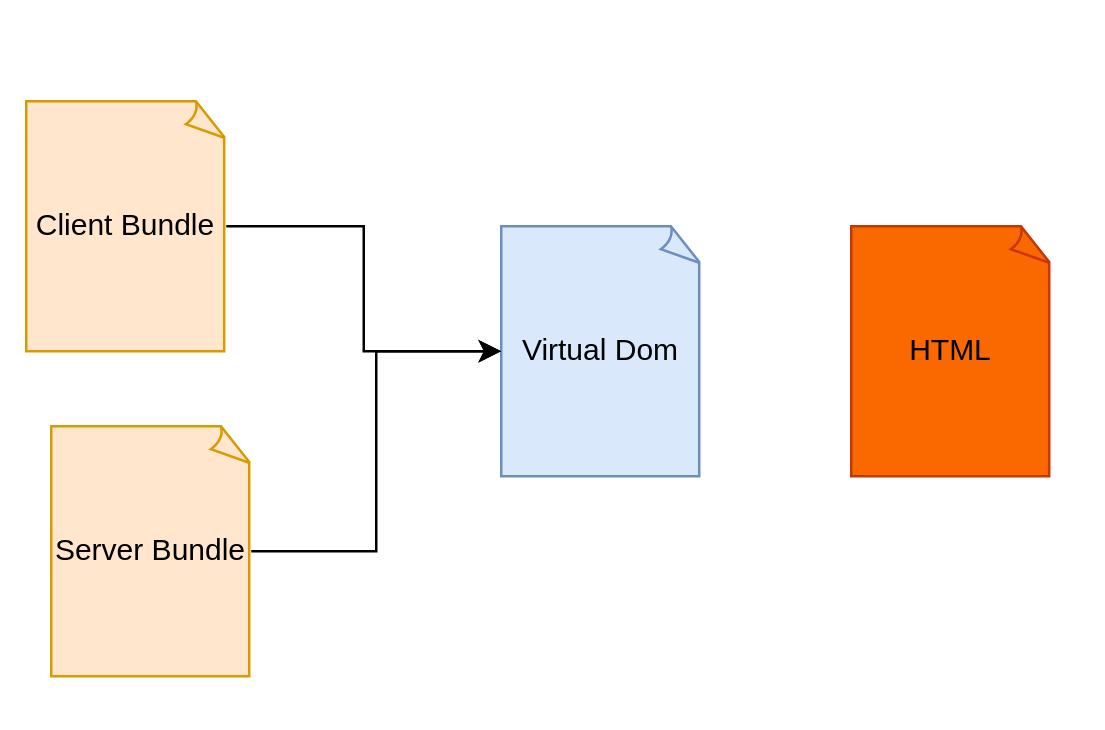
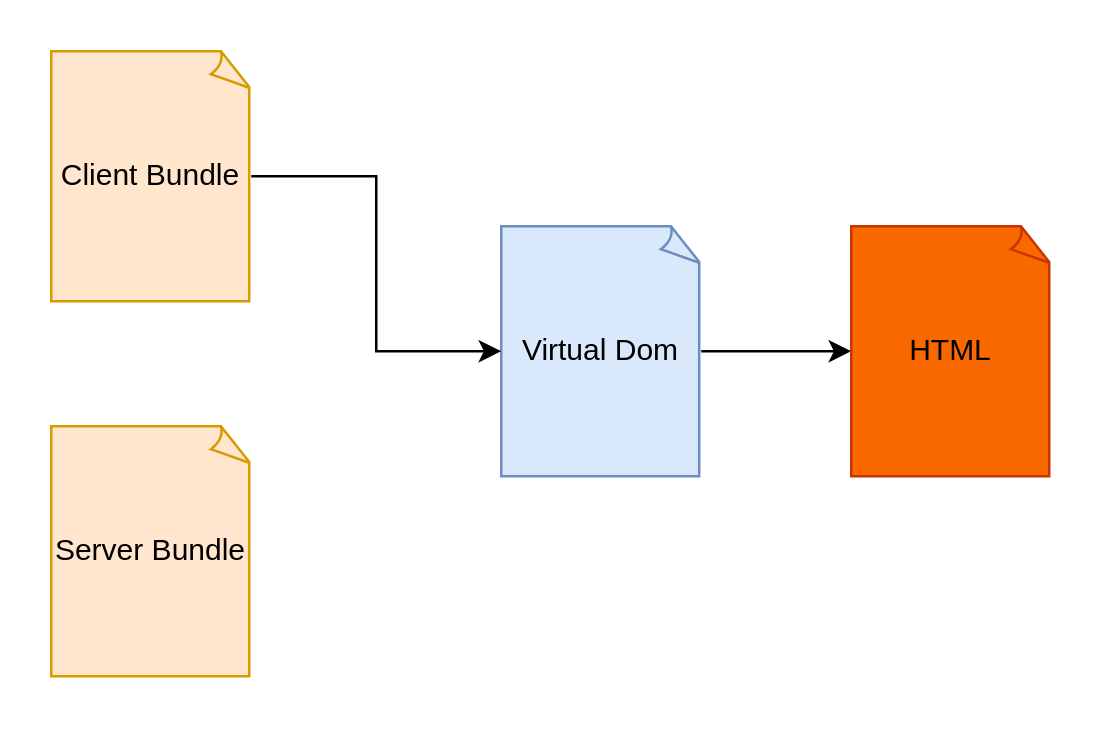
(126, 226) -> (151, 176)
none -> (768, 351)
(376, 516) -> none
